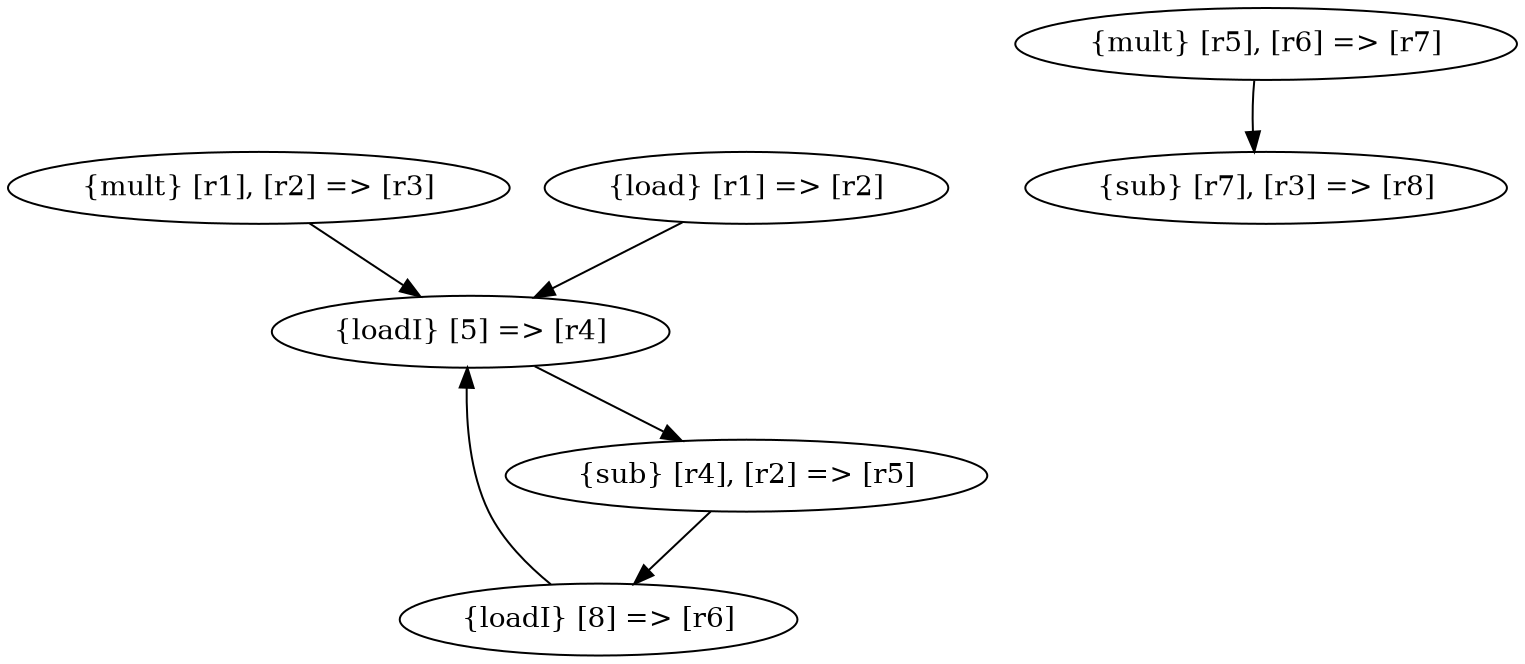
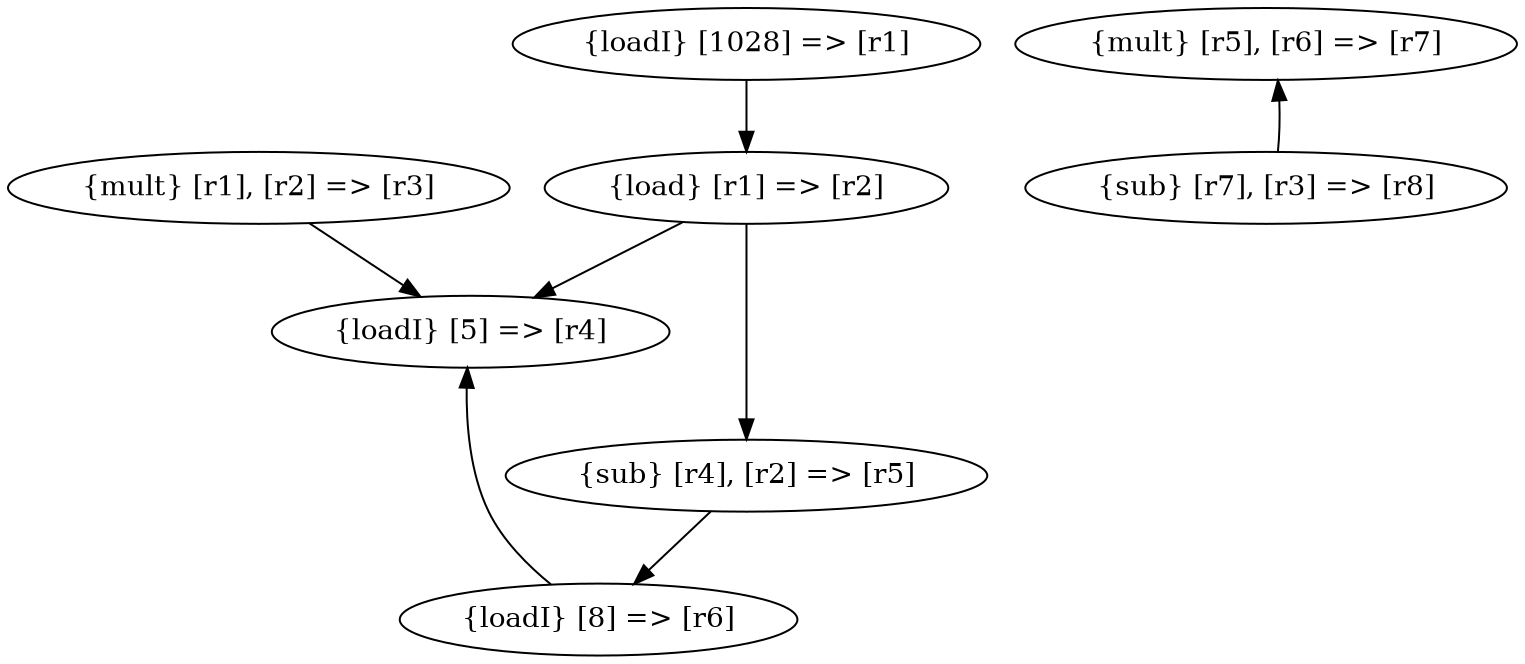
none -> (746, 44)
(1253, 106) -> (1279, 126)
(599, 399) -> (746, 322)
